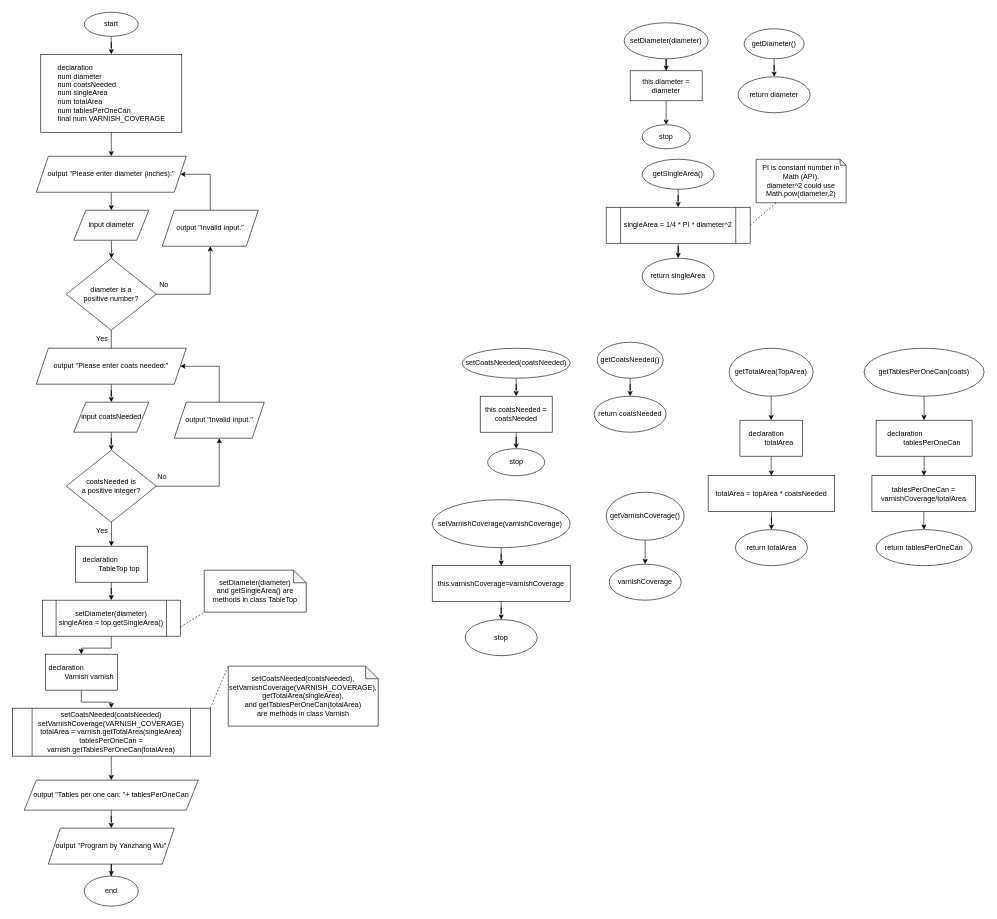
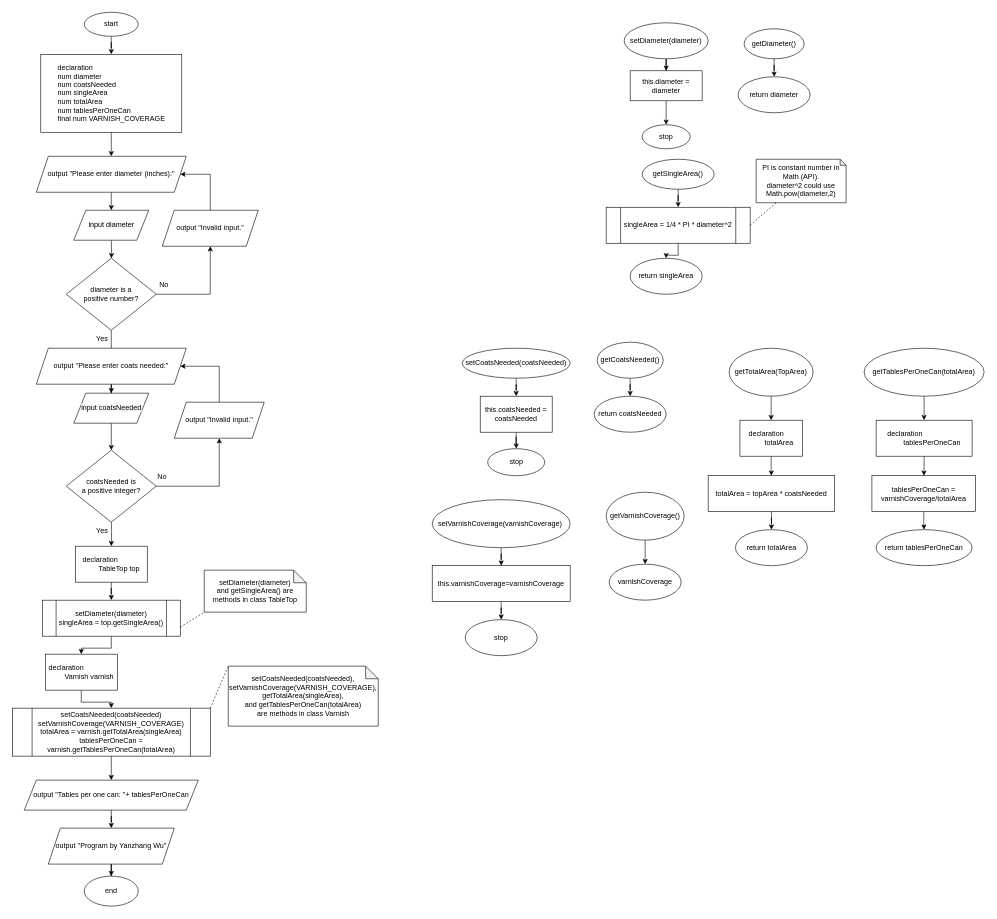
(678, 276) -> (666, 276)
(924, 372) -> (924, 372)
(111, 417) -> (111, 408)
